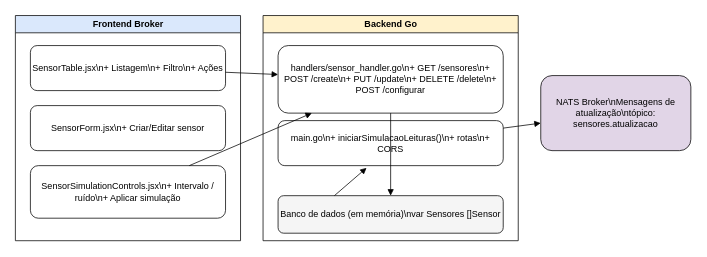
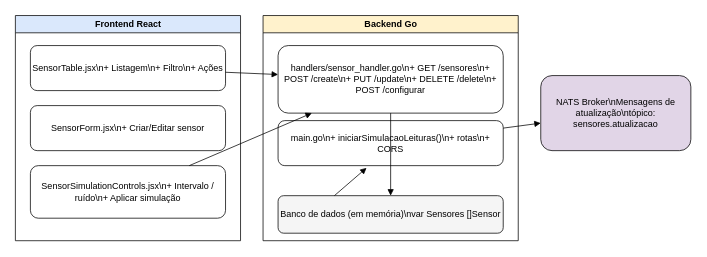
(128, 24) -> (128, 24)
